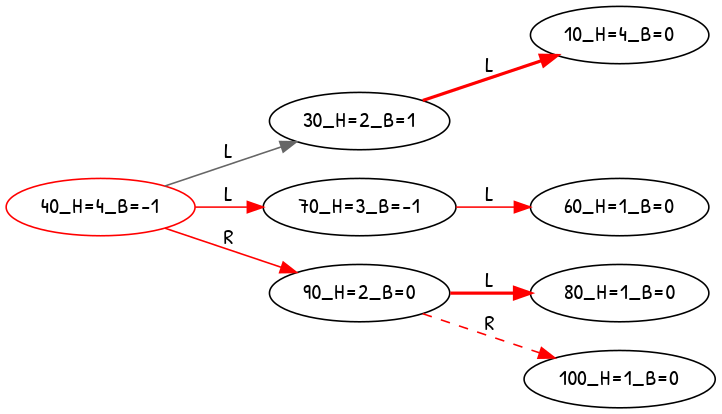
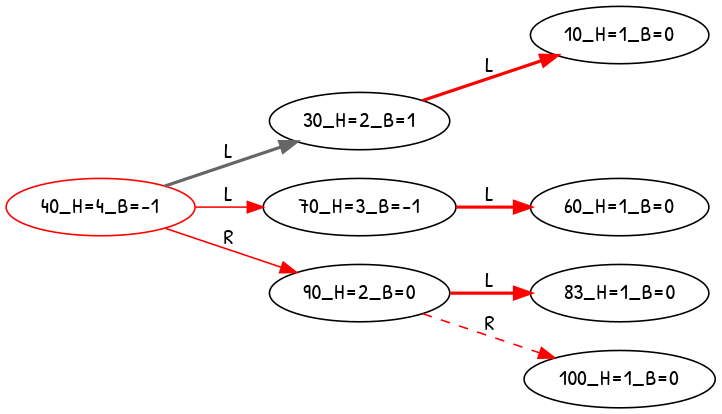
(620, 35) -> (620, 35)
(223, 167) -> (223, 167)
(485, 207) -> (485, 207)
(620, 293) -> (620, 293)
